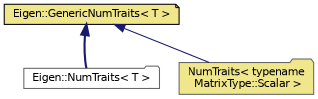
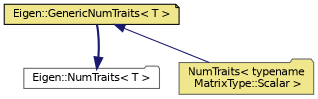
(85, 52) -> (99, 41)
